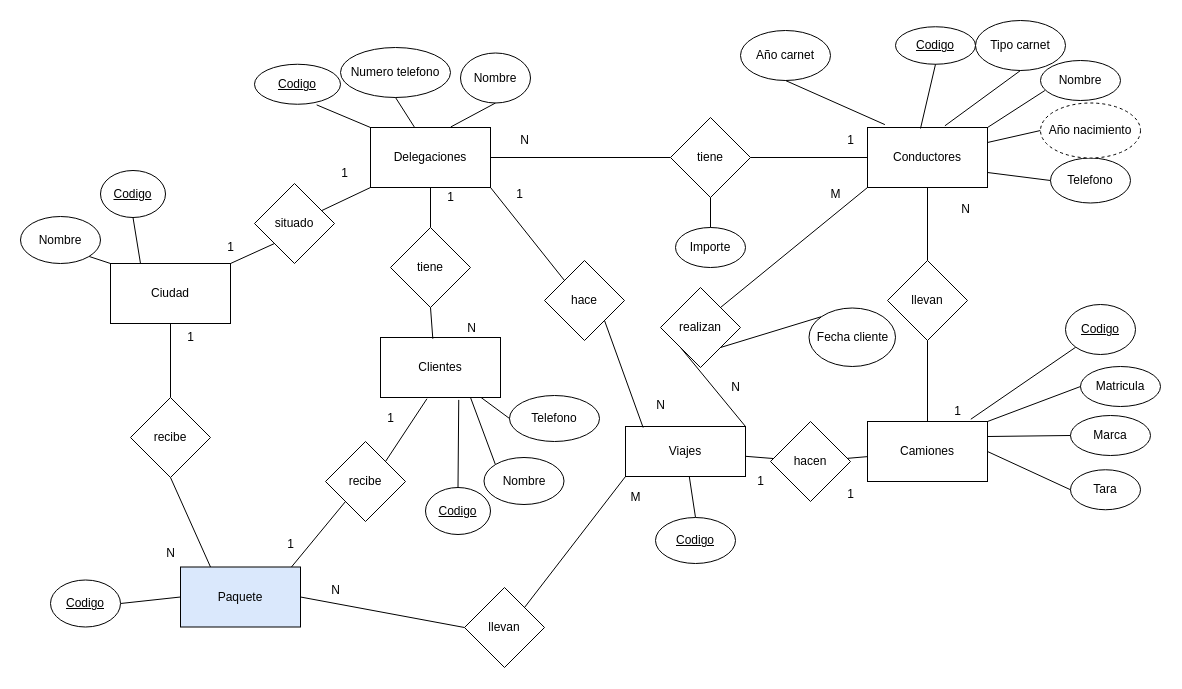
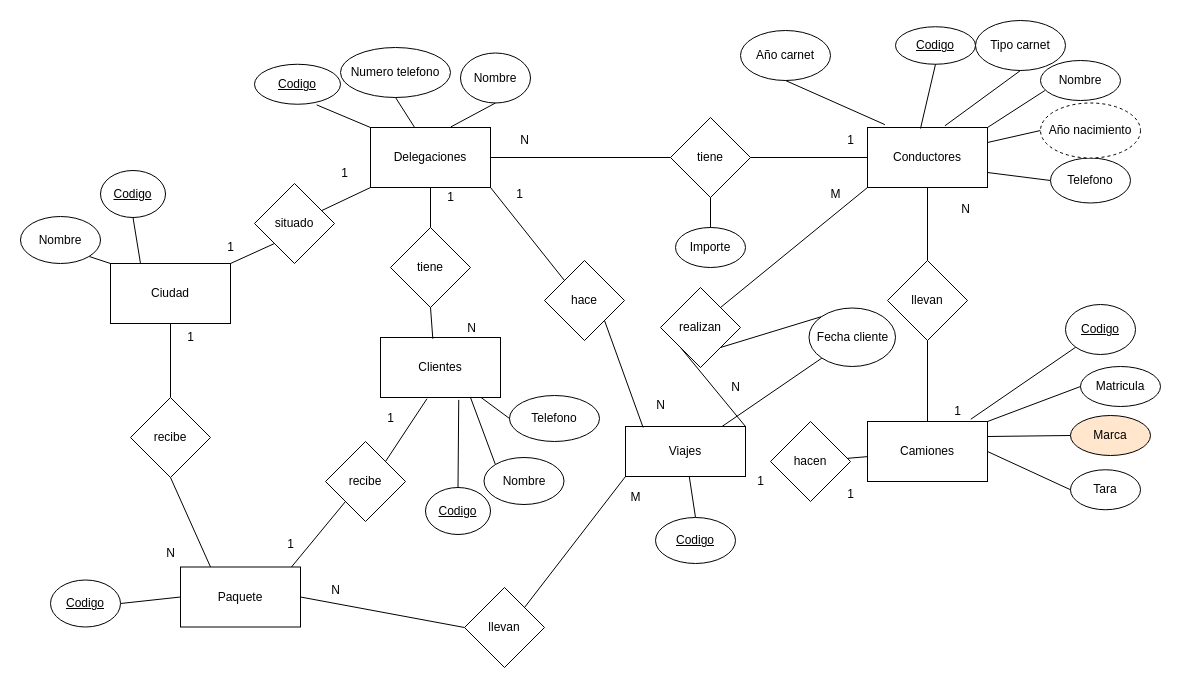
(1111, 436) -> (1111, 436)
(759, 457) -> (772, 393)
(241, 597) -> (241, 597)
